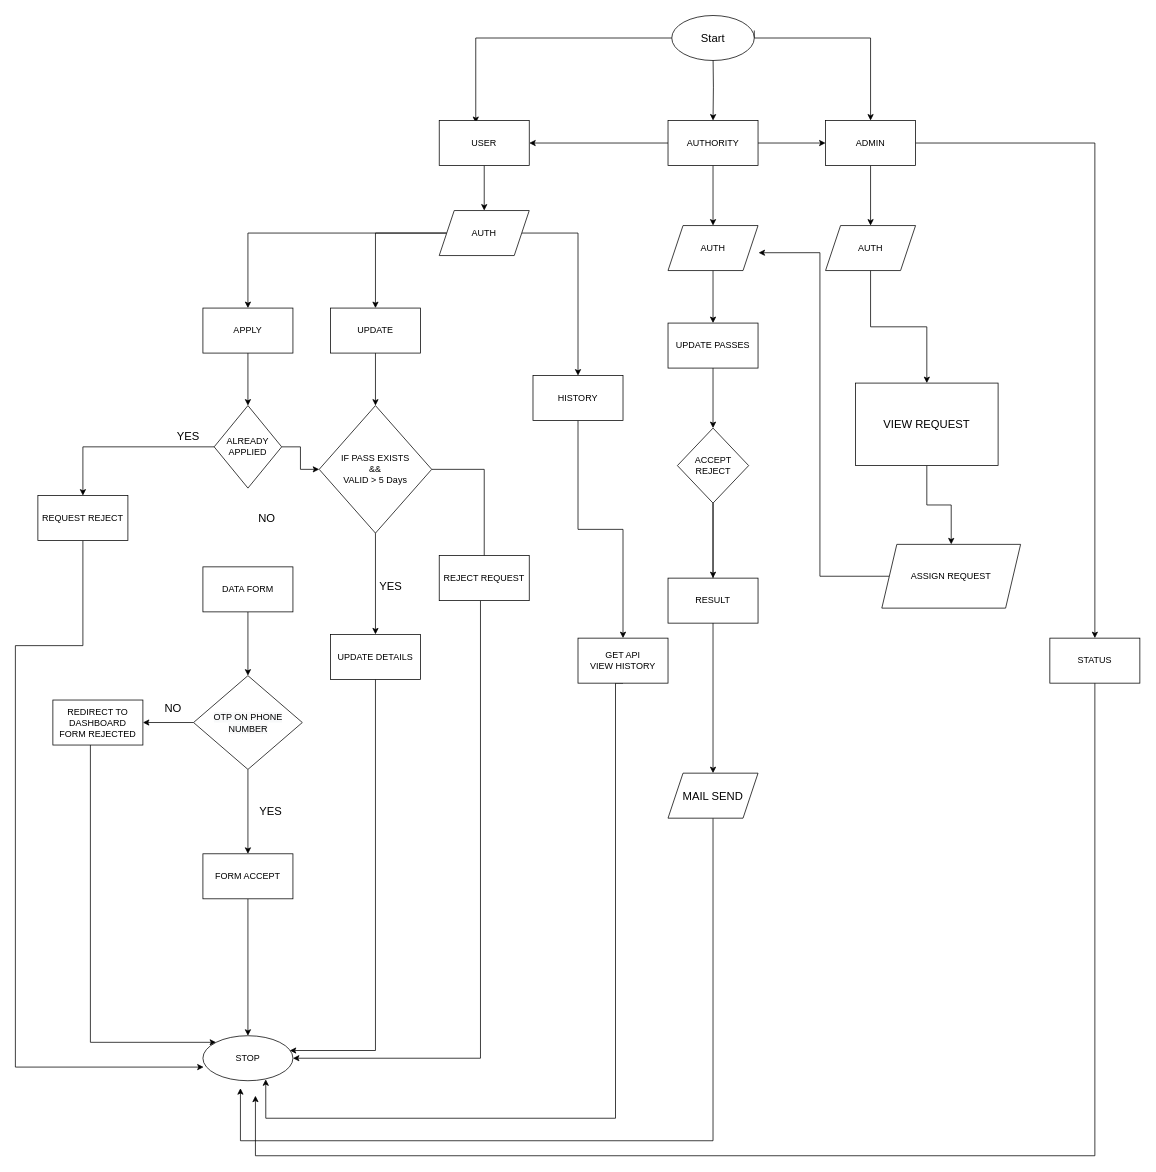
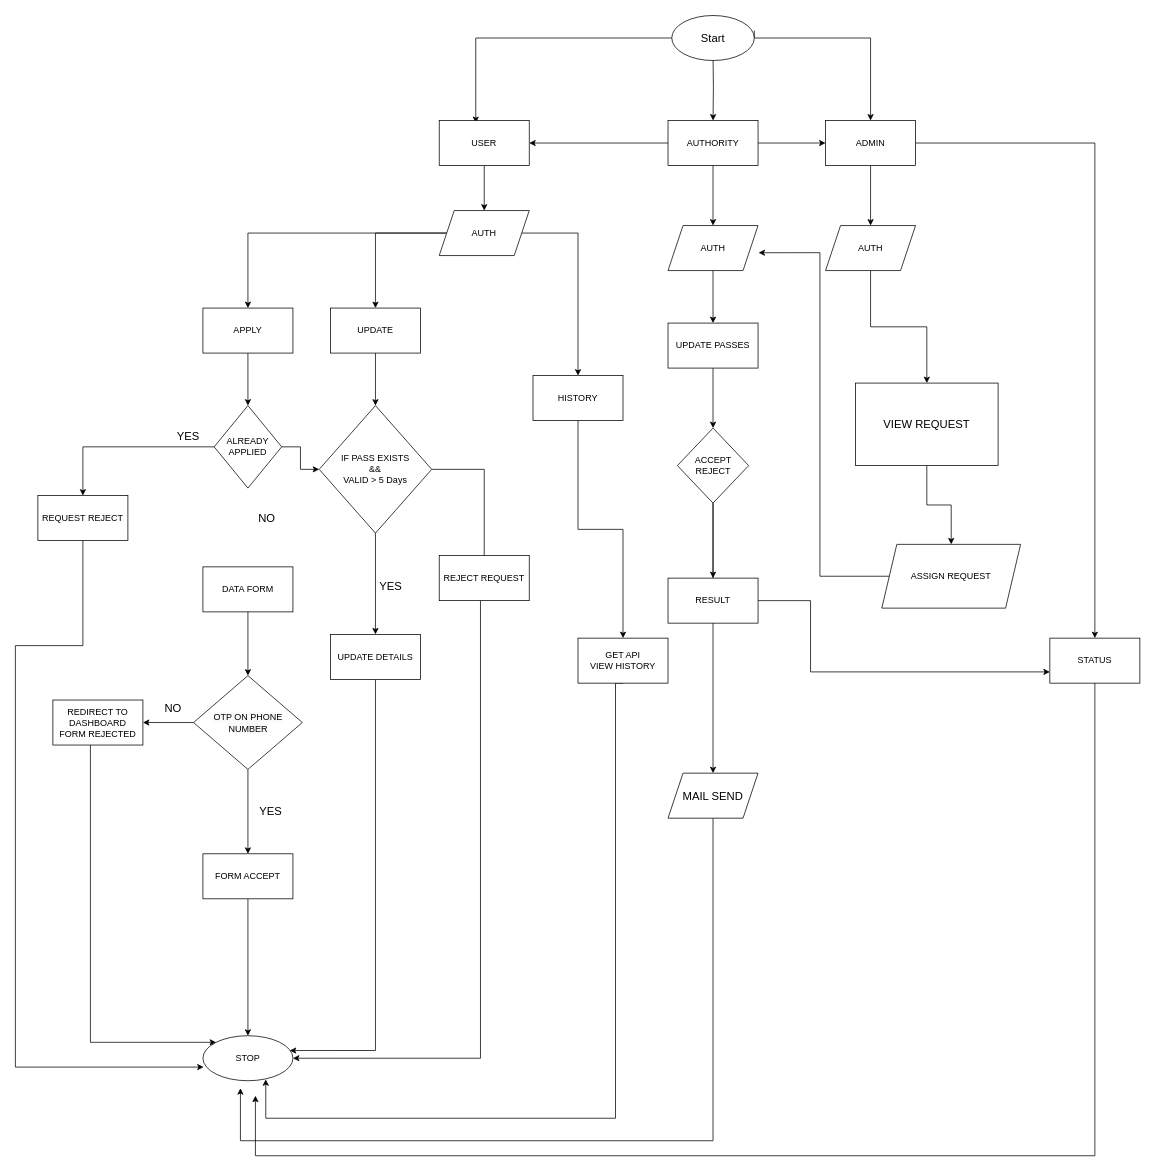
none -> (810, 610)
